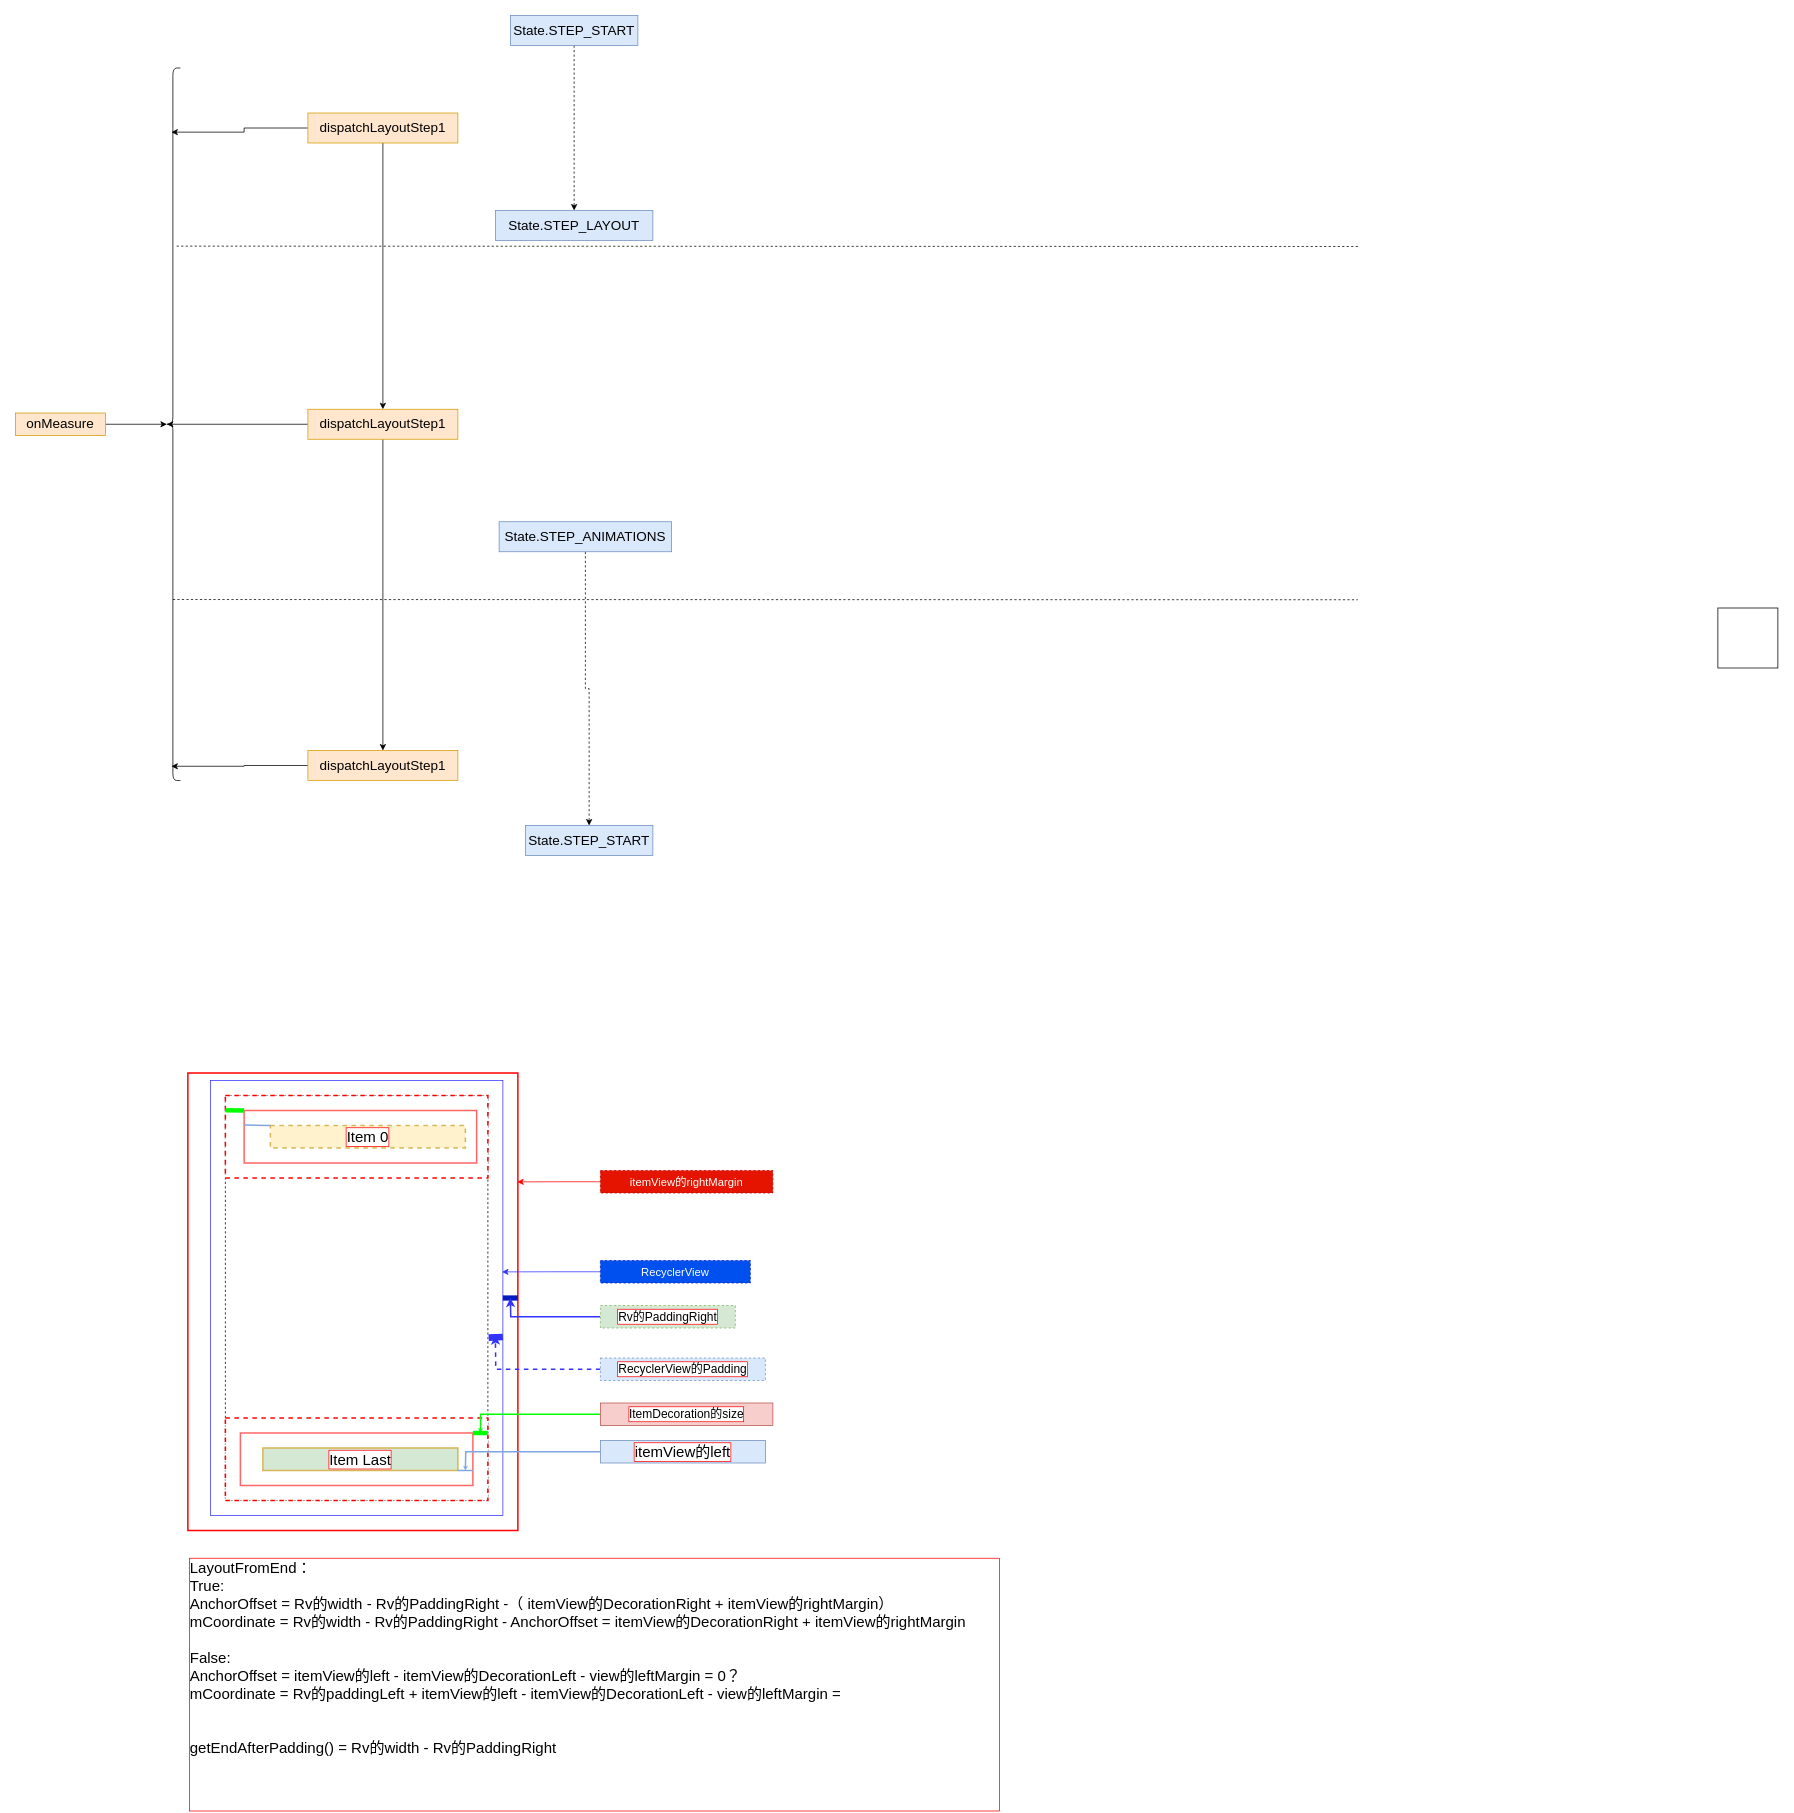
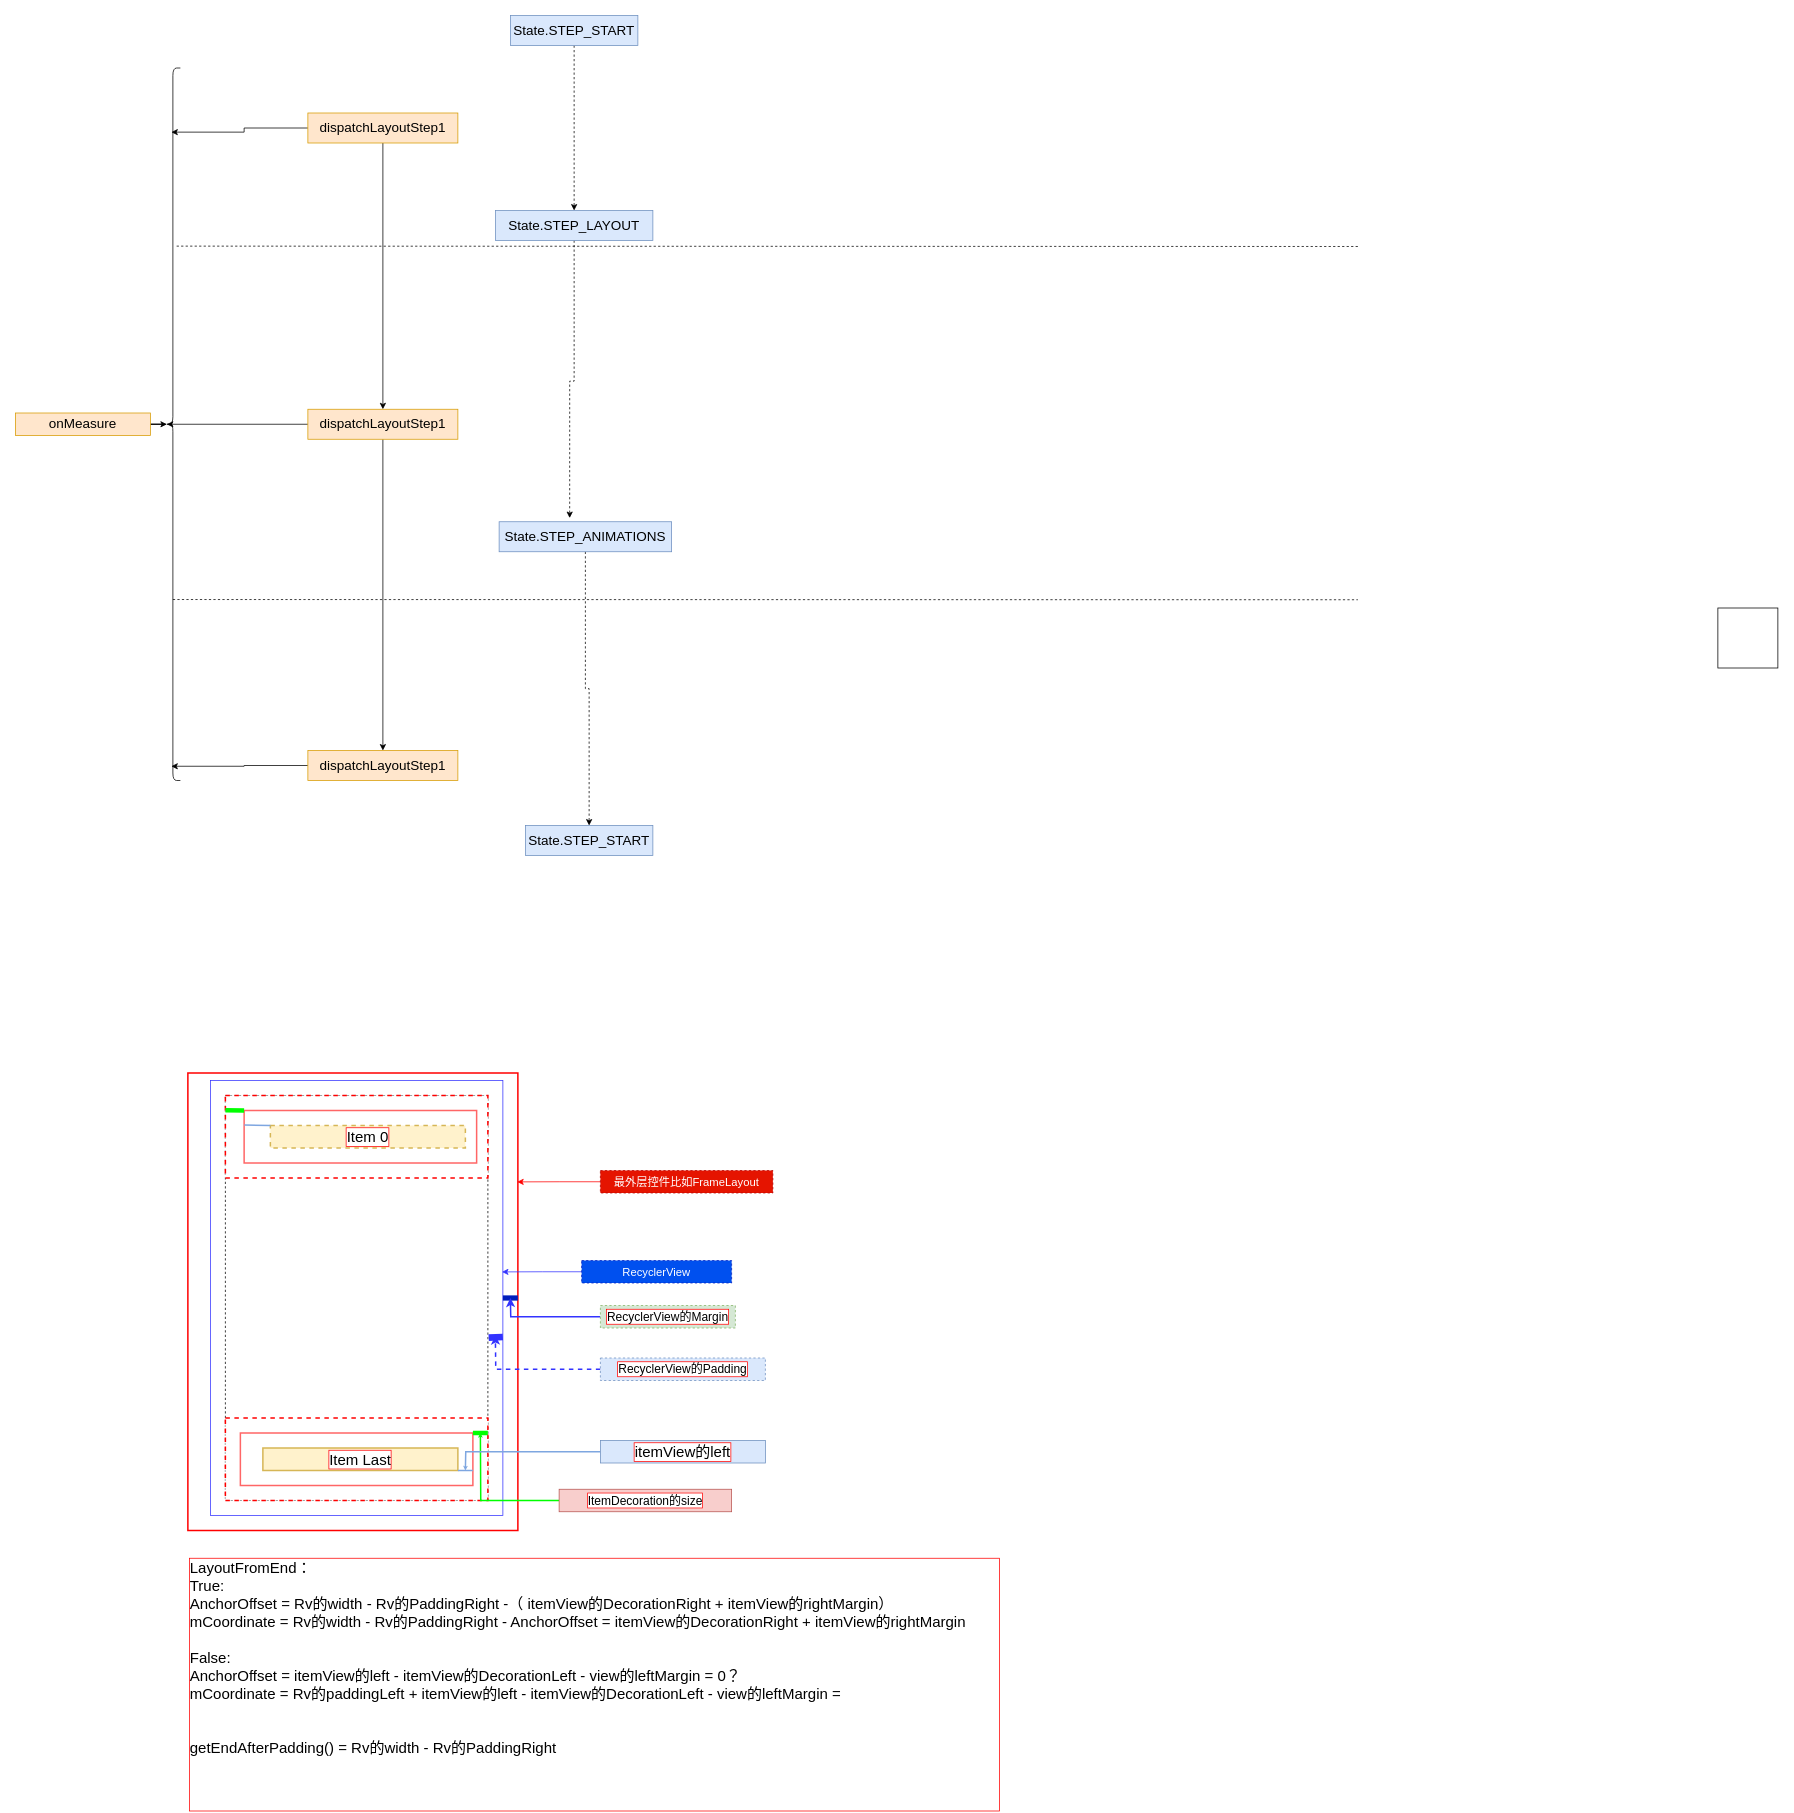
(60, 424) -> (83, 424)
none -> (570, 446)
(687, 1182) -> (687, 1182)
(675, 1272) -> (657, 1272)
(668, 1317) -> (668, 1317)
(687, 1414) -> (645, 1500)
(360, 1459) -> (360, 1459)
